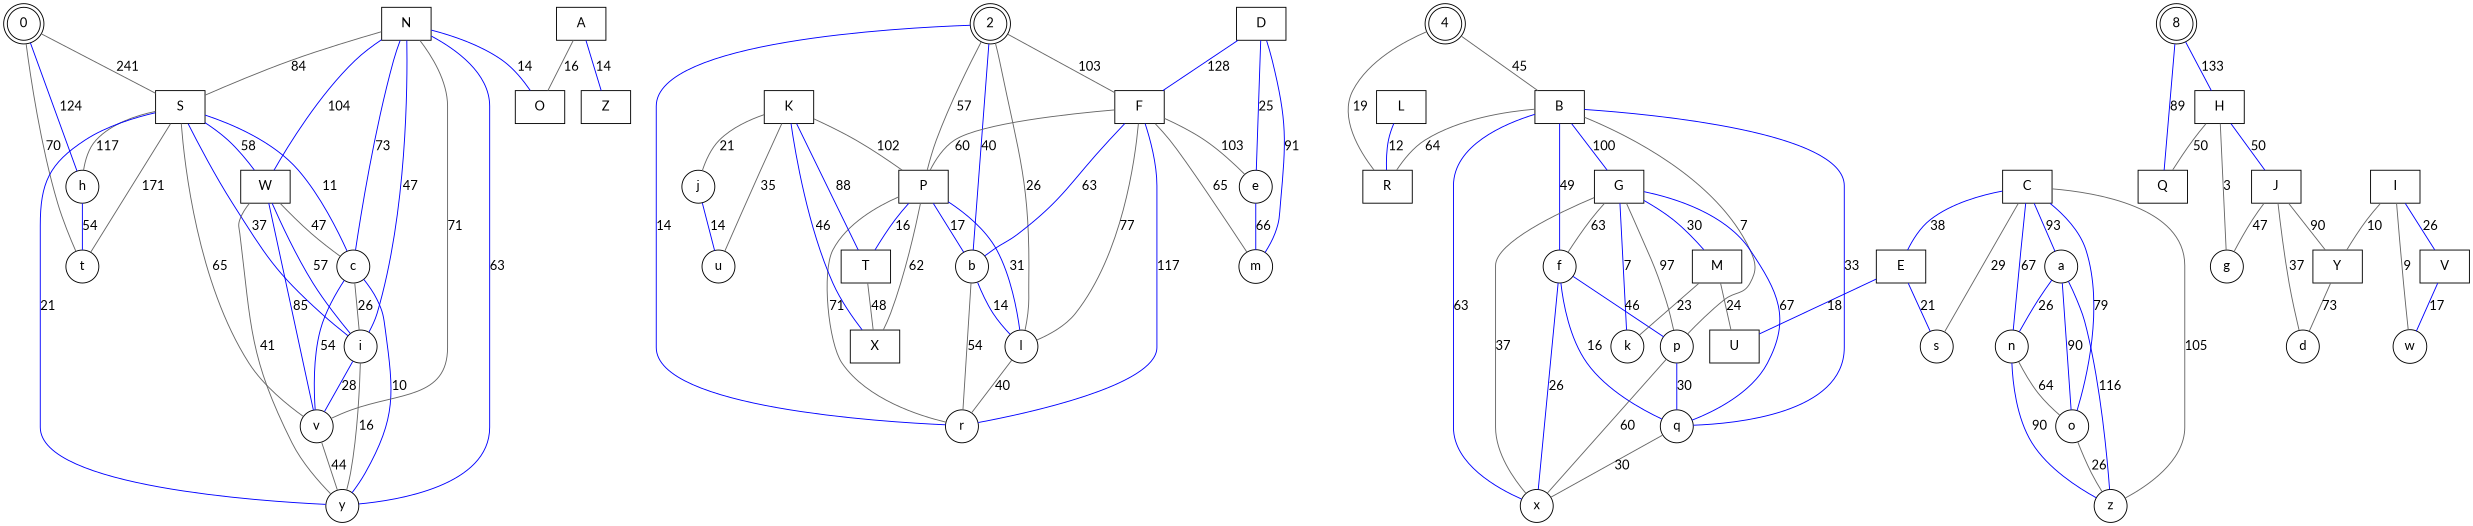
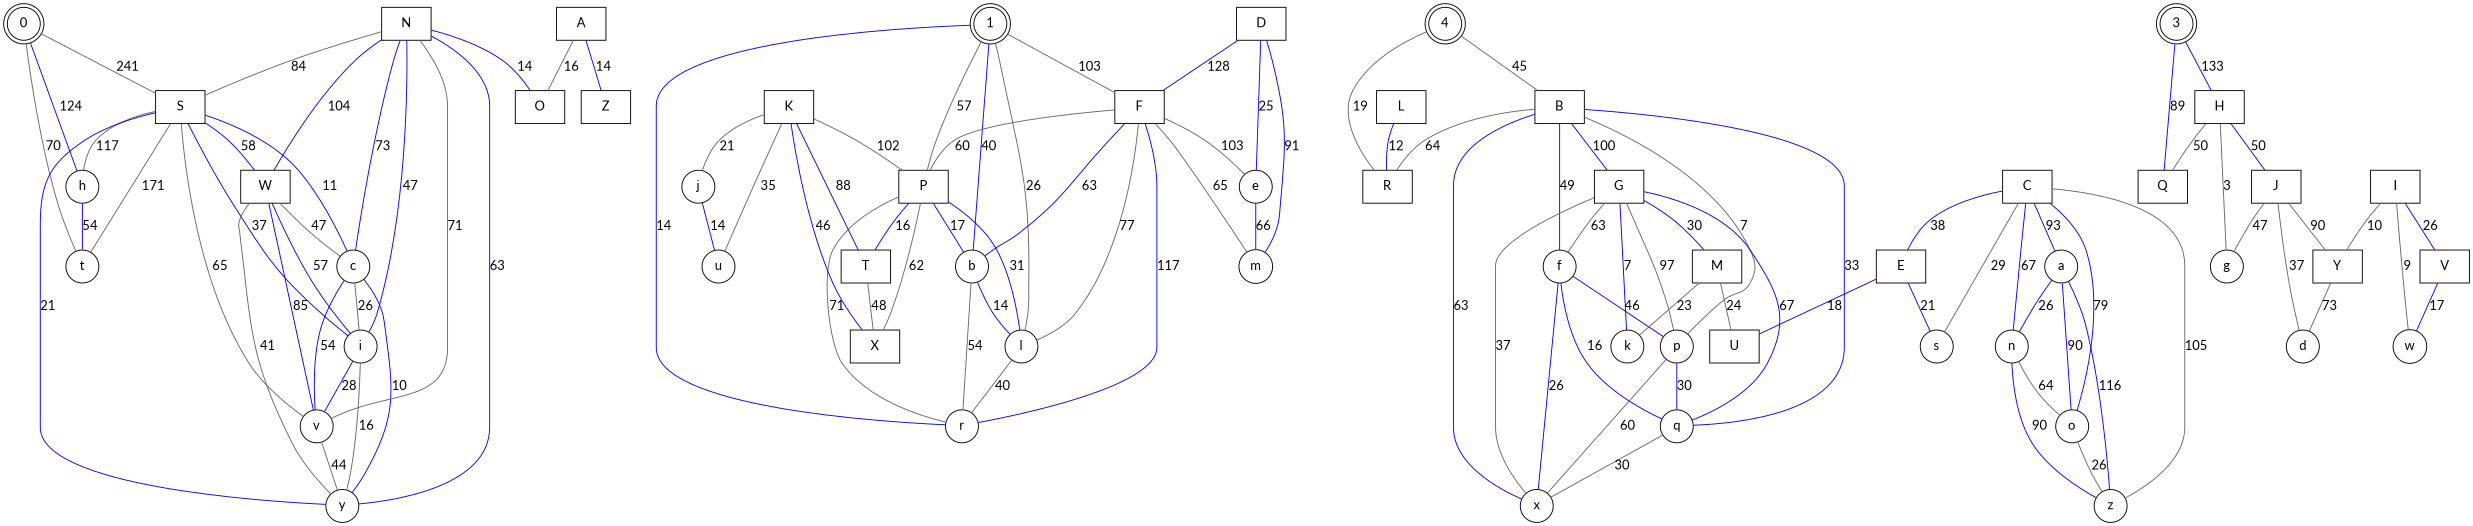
(990, 24) -> (990, 24)
(2177, 24) -> (2177, 24)
